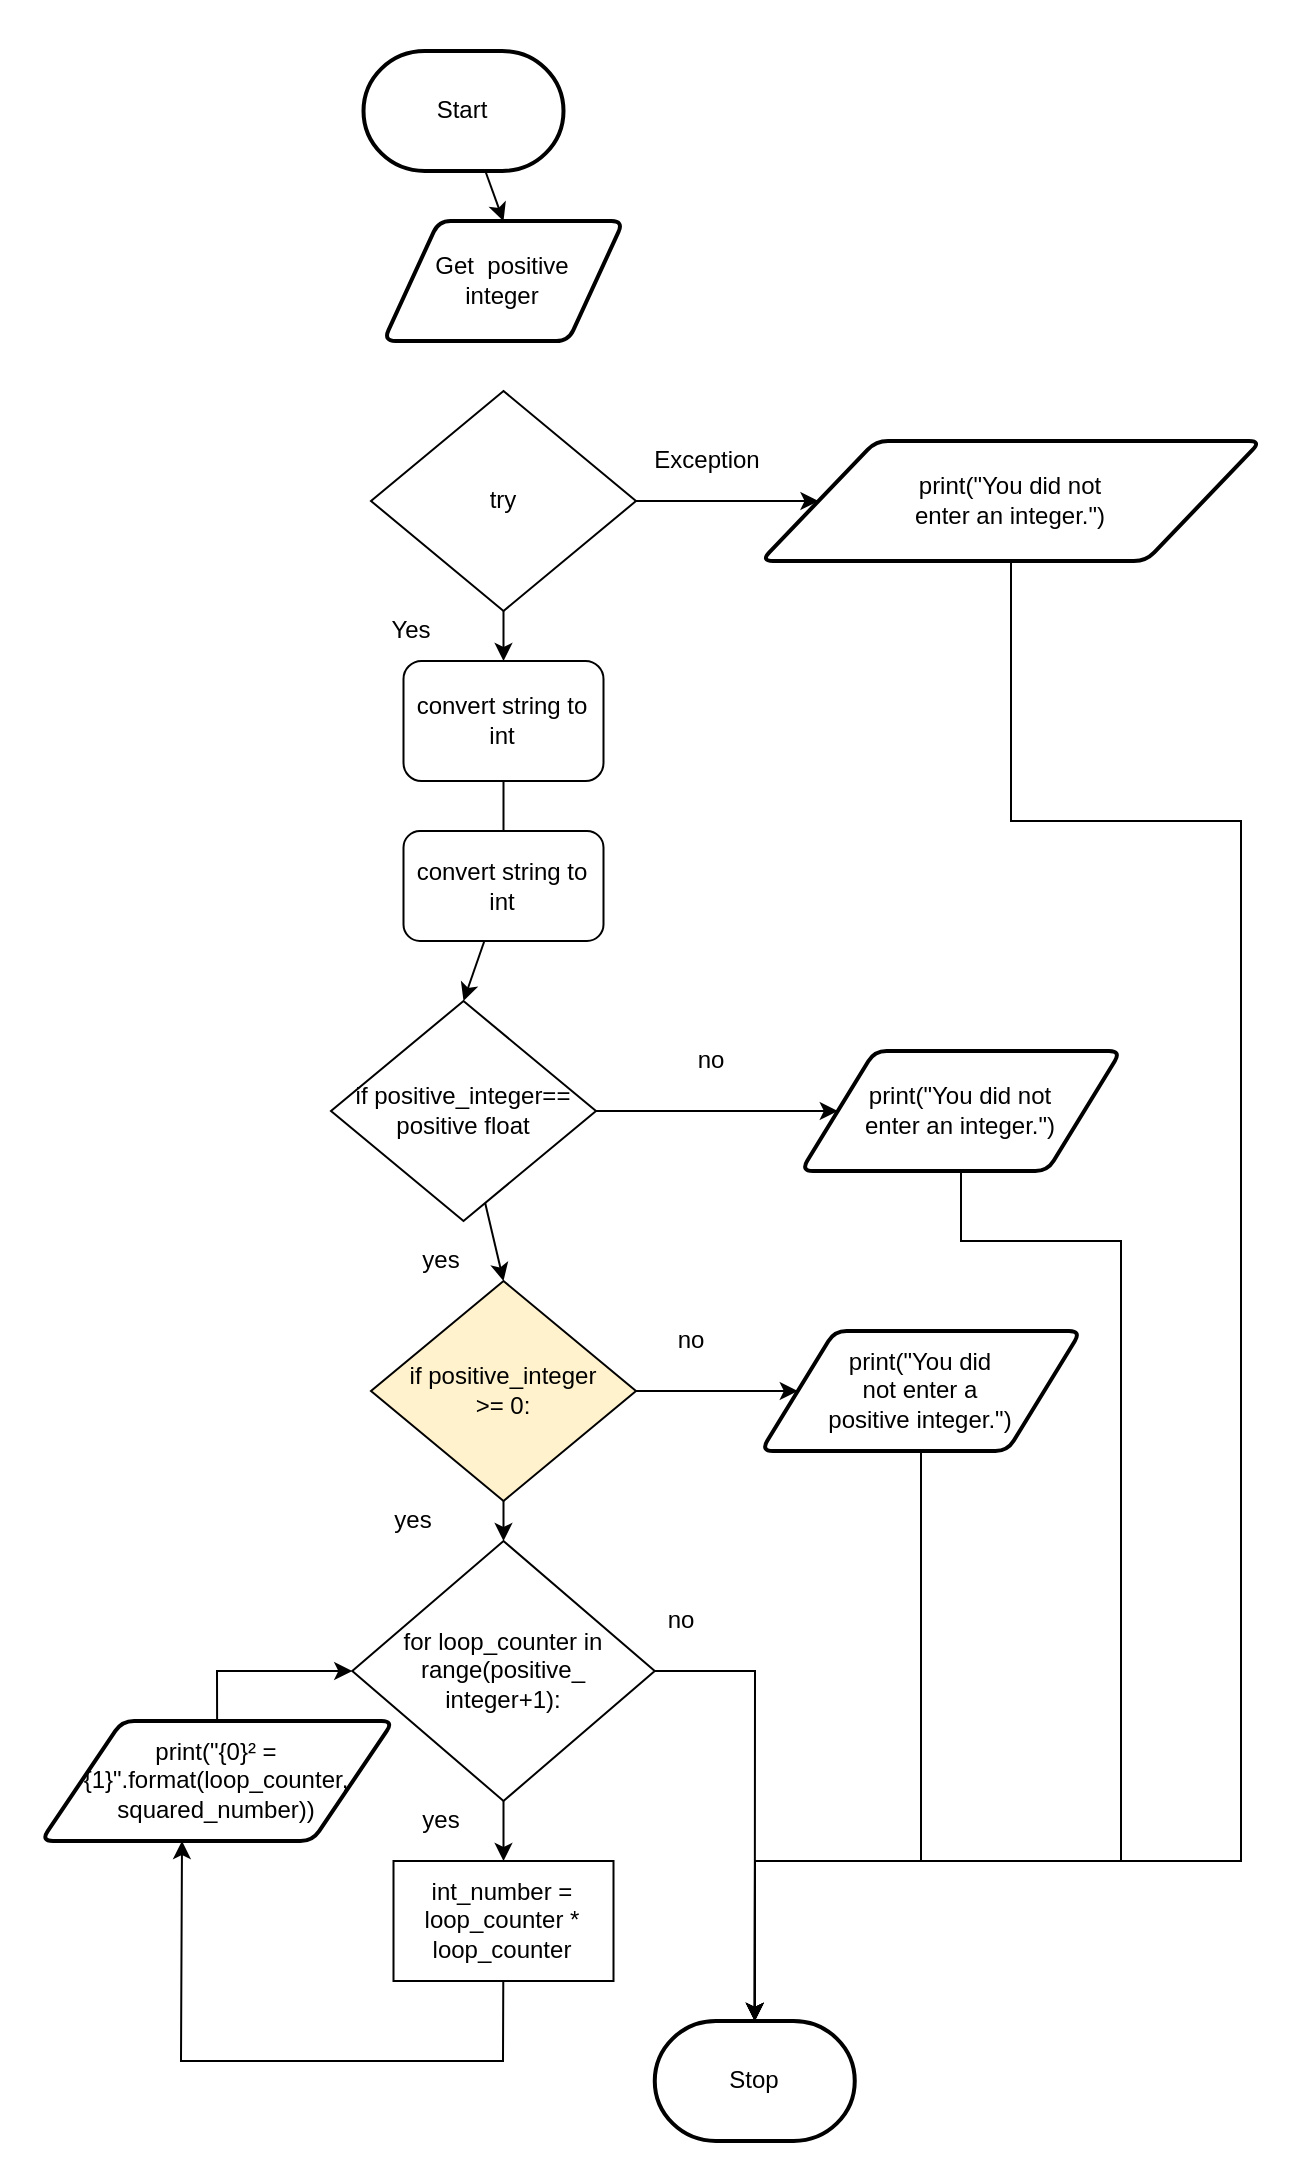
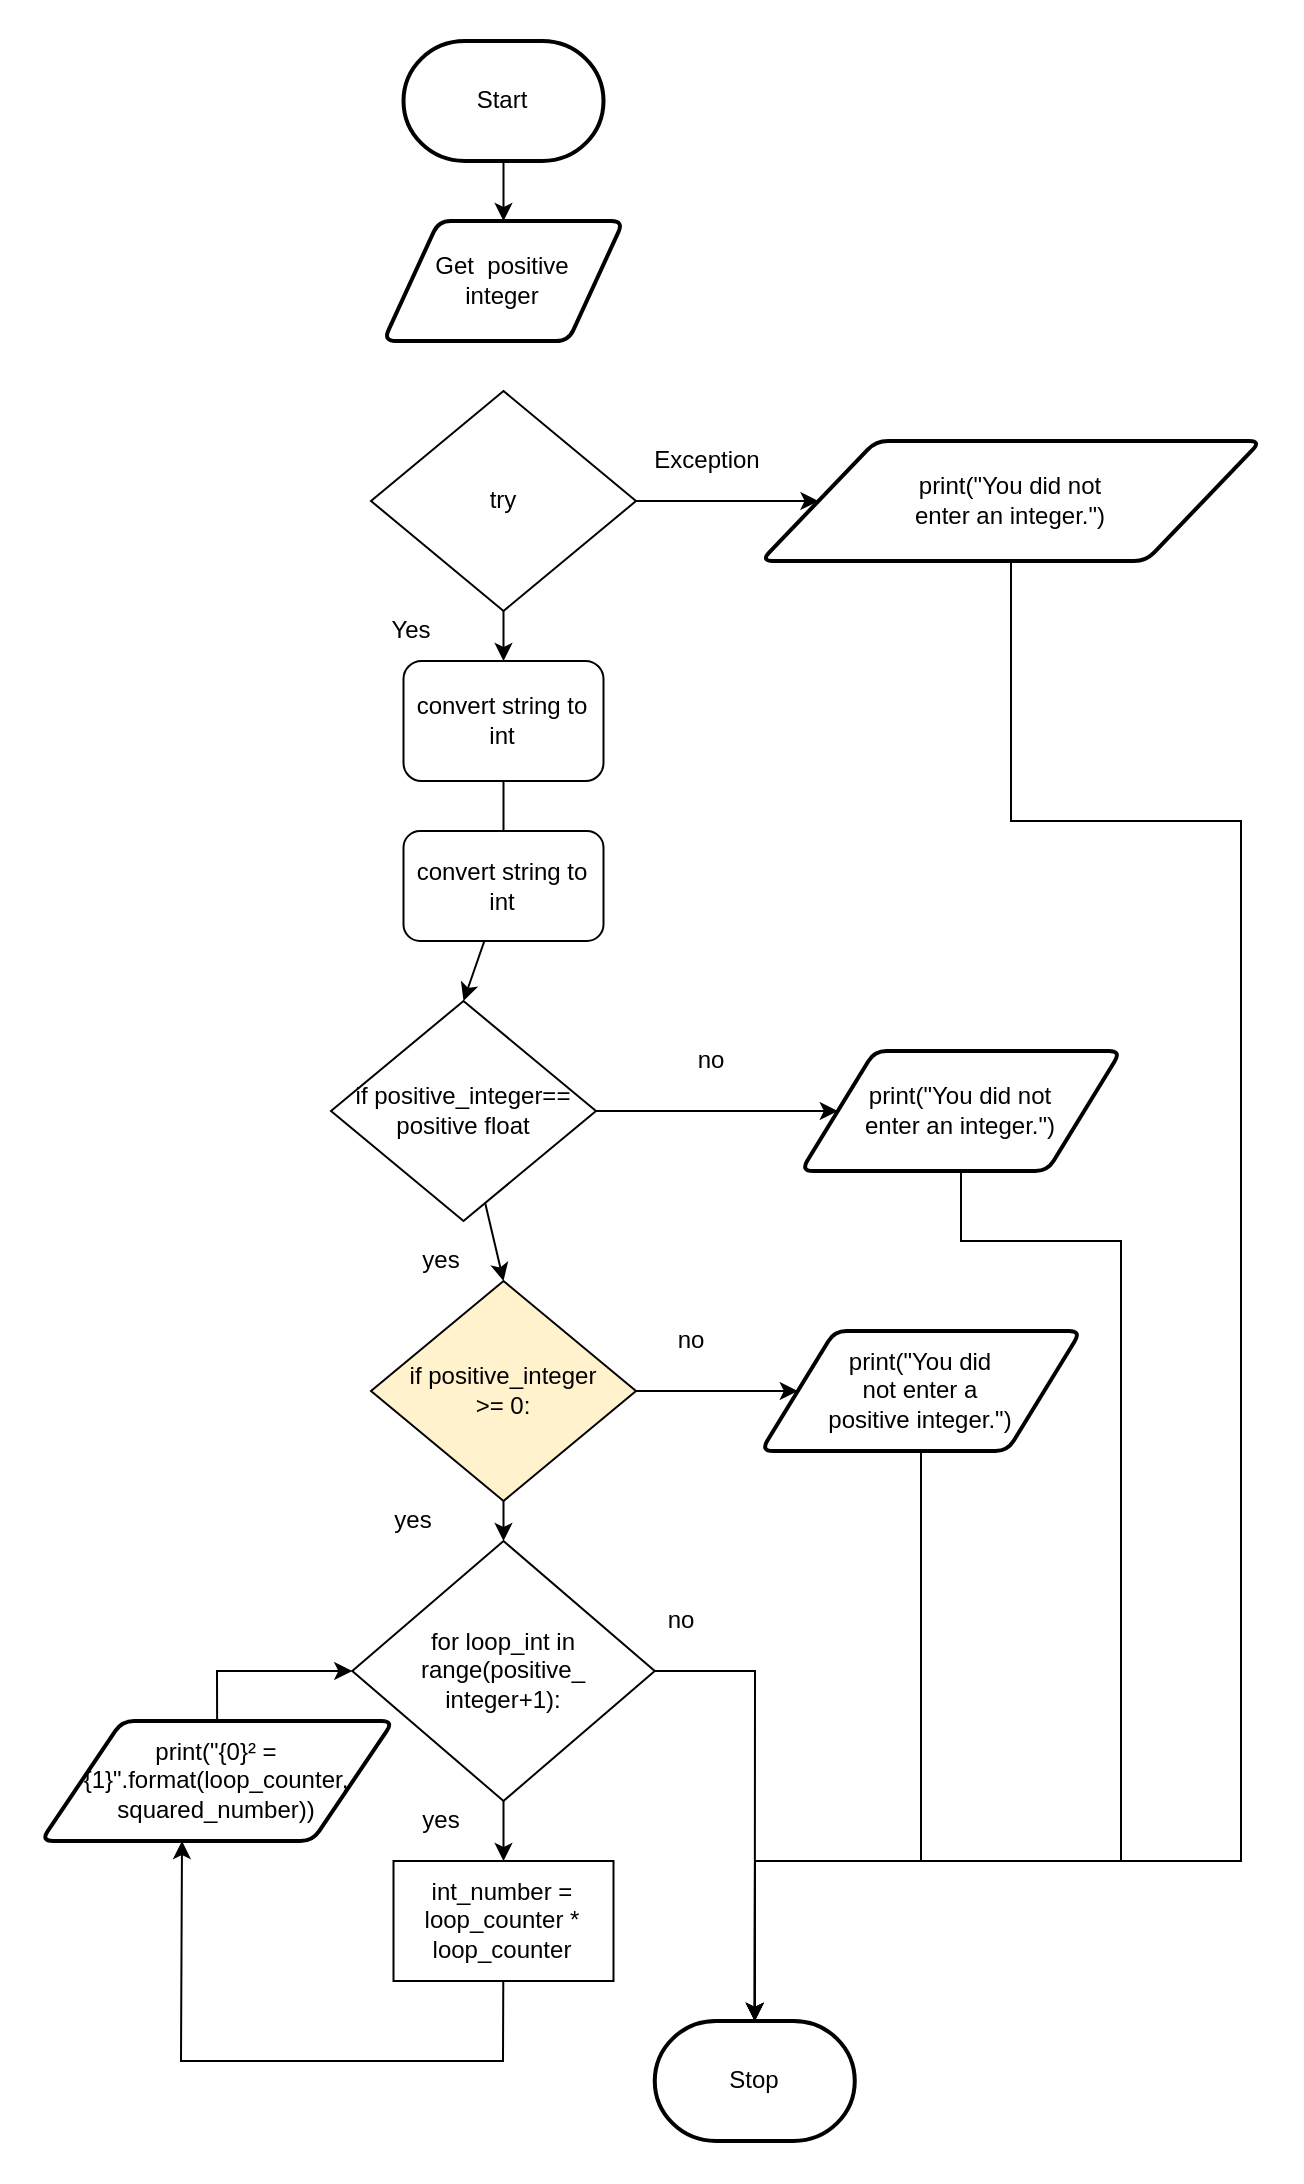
(464, 111) -> (504, 101)
(504, 1671) -> (504, 1671)
